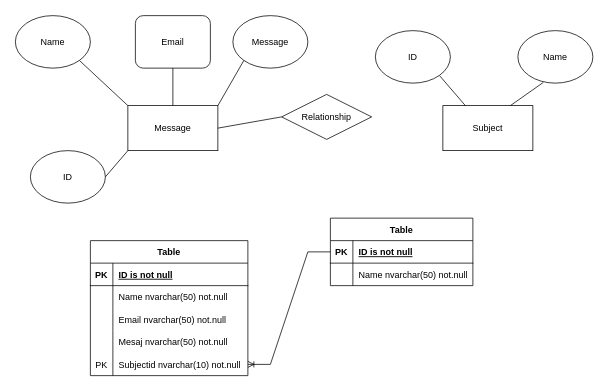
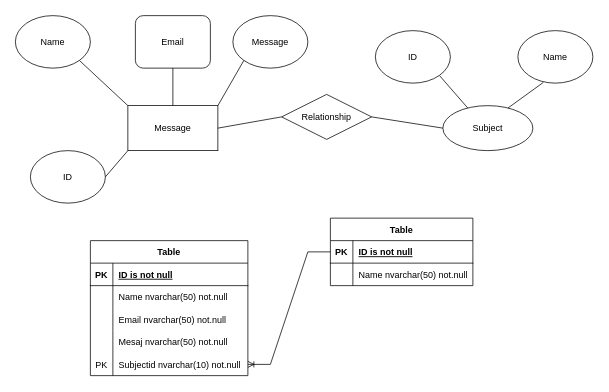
none -> (407, 122)
(488, 128) -> (488, 128)
